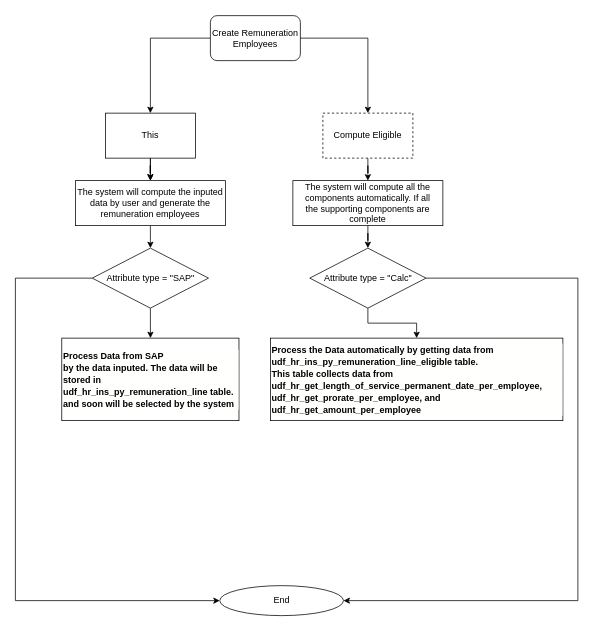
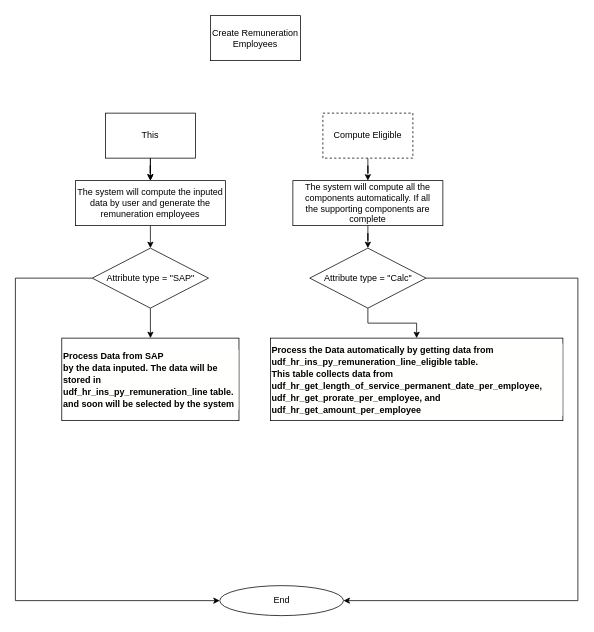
(255, 38) -> (255, 38)
(367, 38) -> none
(150, 72) -> none
